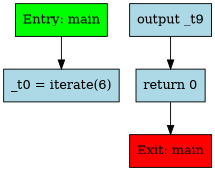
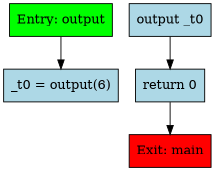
(61, 20) -> (61, 20)
(171, 20) -> (170, 20)
(61, 86) -> (61, 86)
